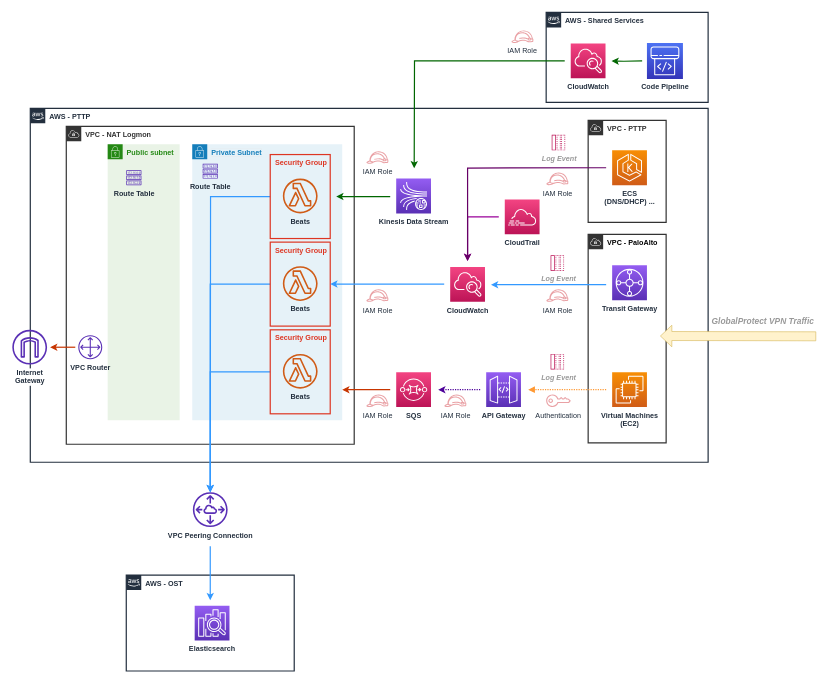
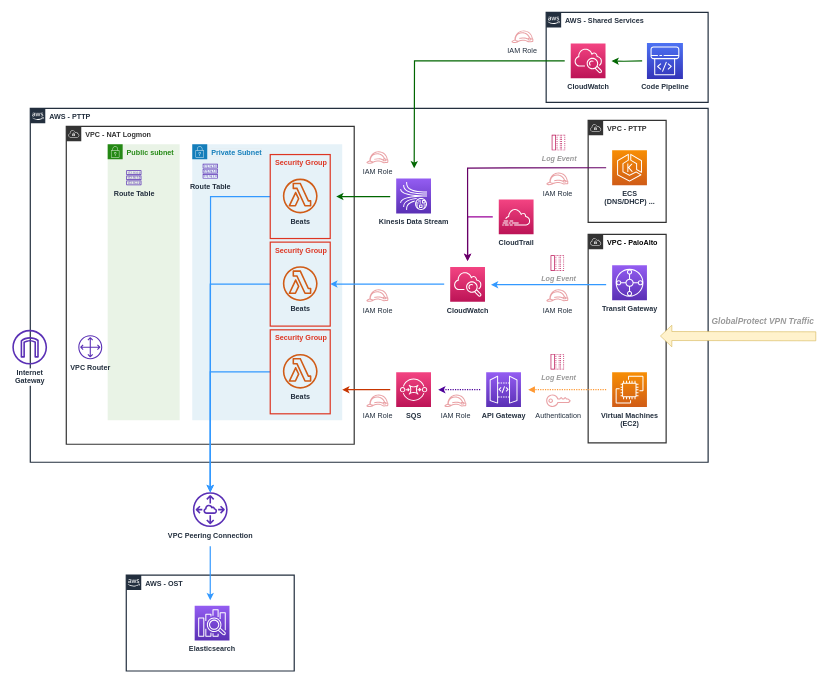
(522, 217) -> (516, 217)
(65, 347) -> none
